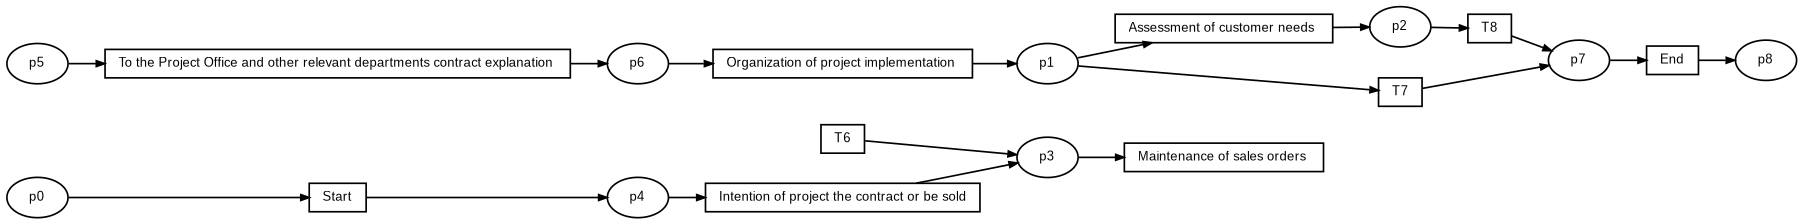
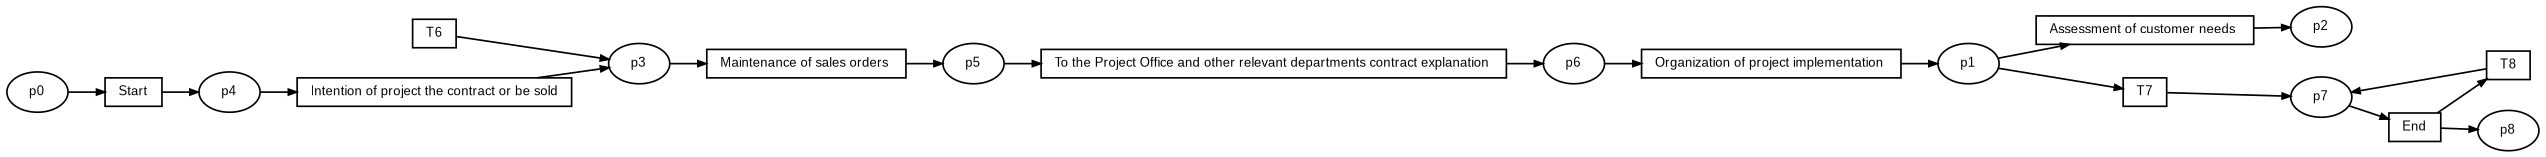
(1445, 28) -> (2458, 98)
none -> (920, 64)
